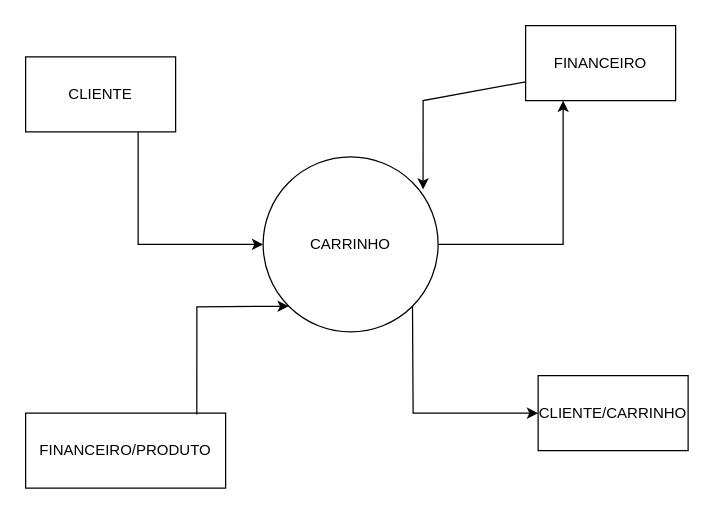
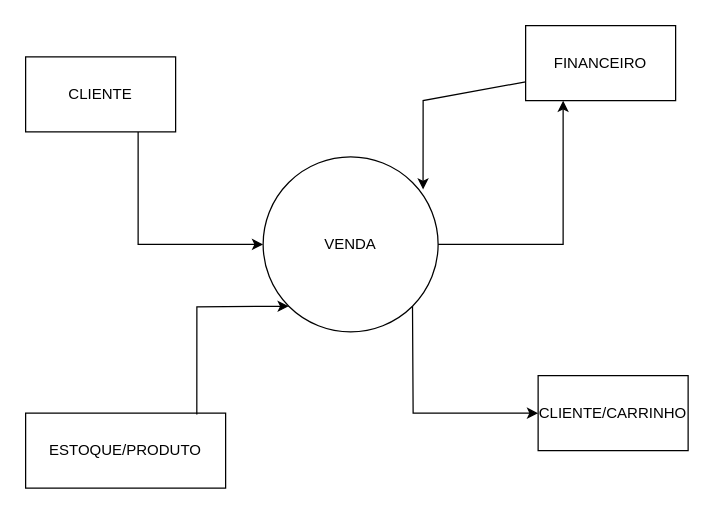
(351, 244) -> (351, 244)
(126, 451) -> (126, 451)
